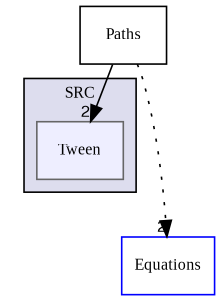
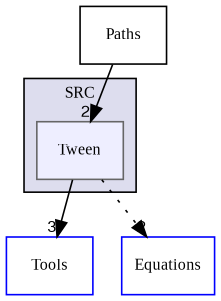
(156, 141) -> (119, 202)
none -> (50, 266)
